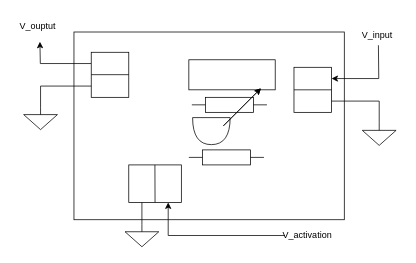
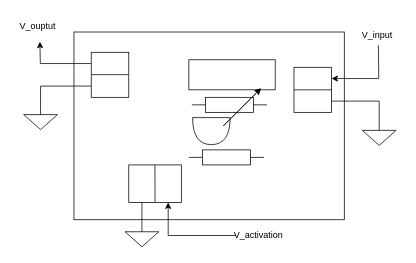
(307, 235) -> (258, 235)
